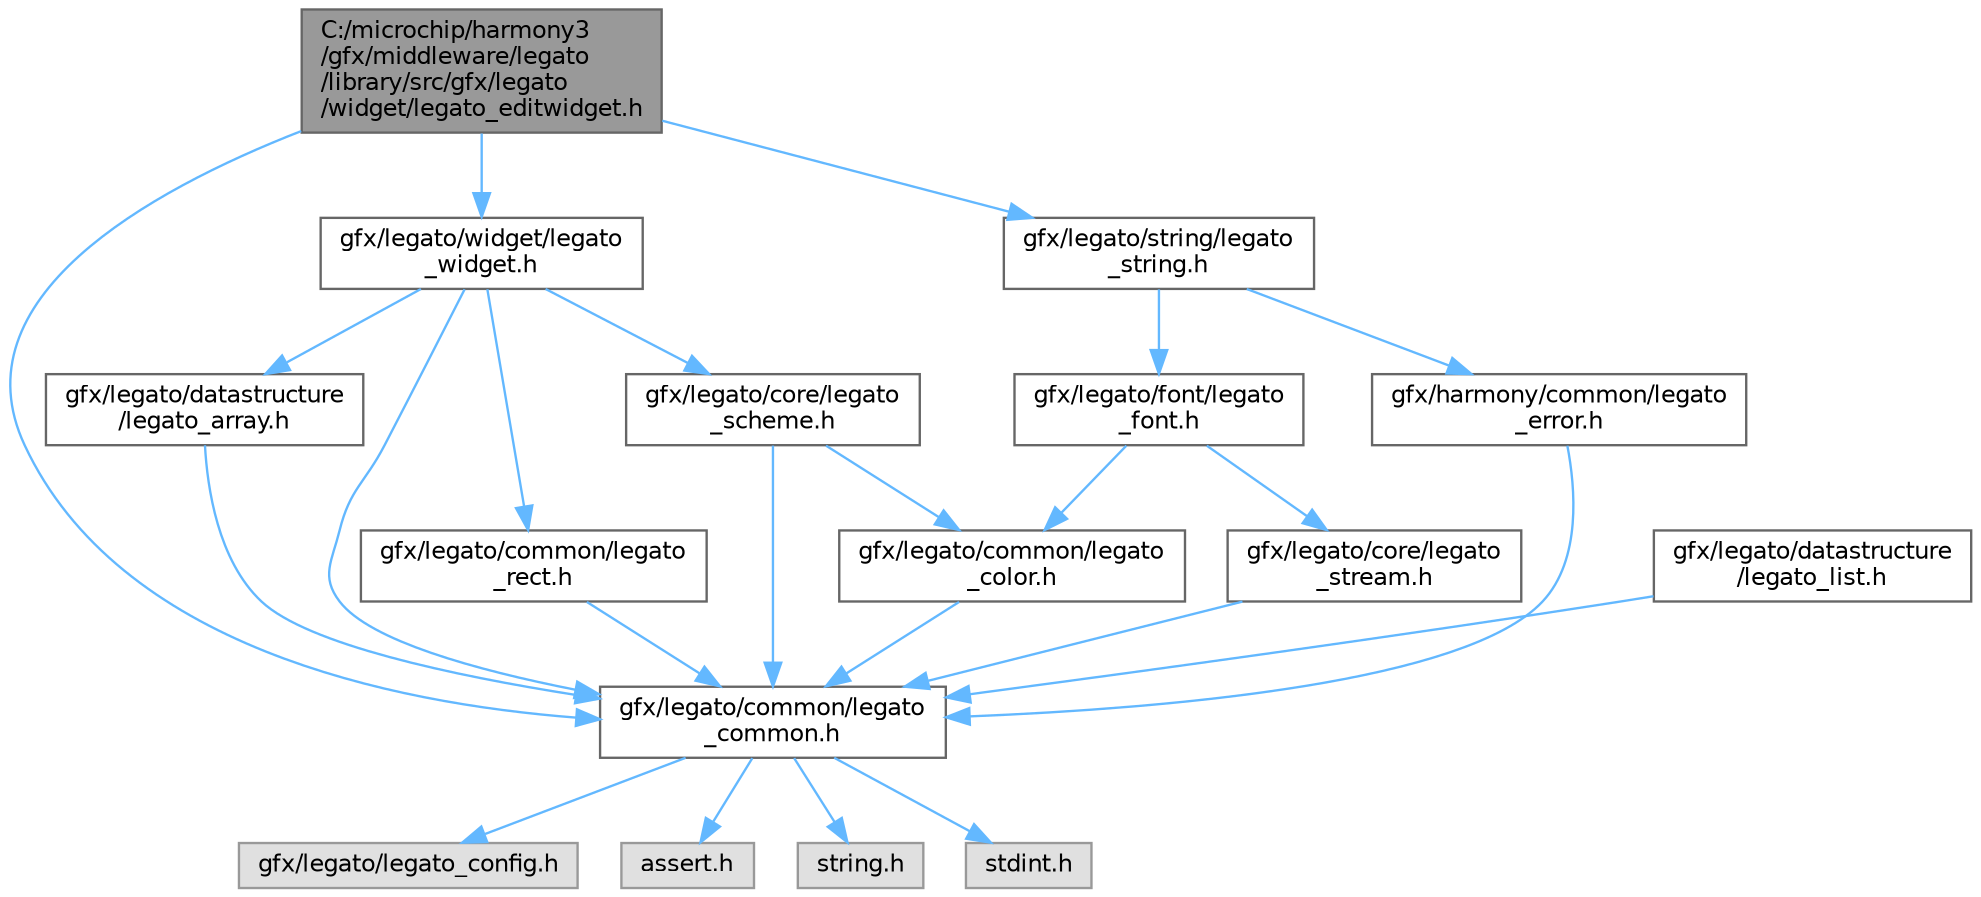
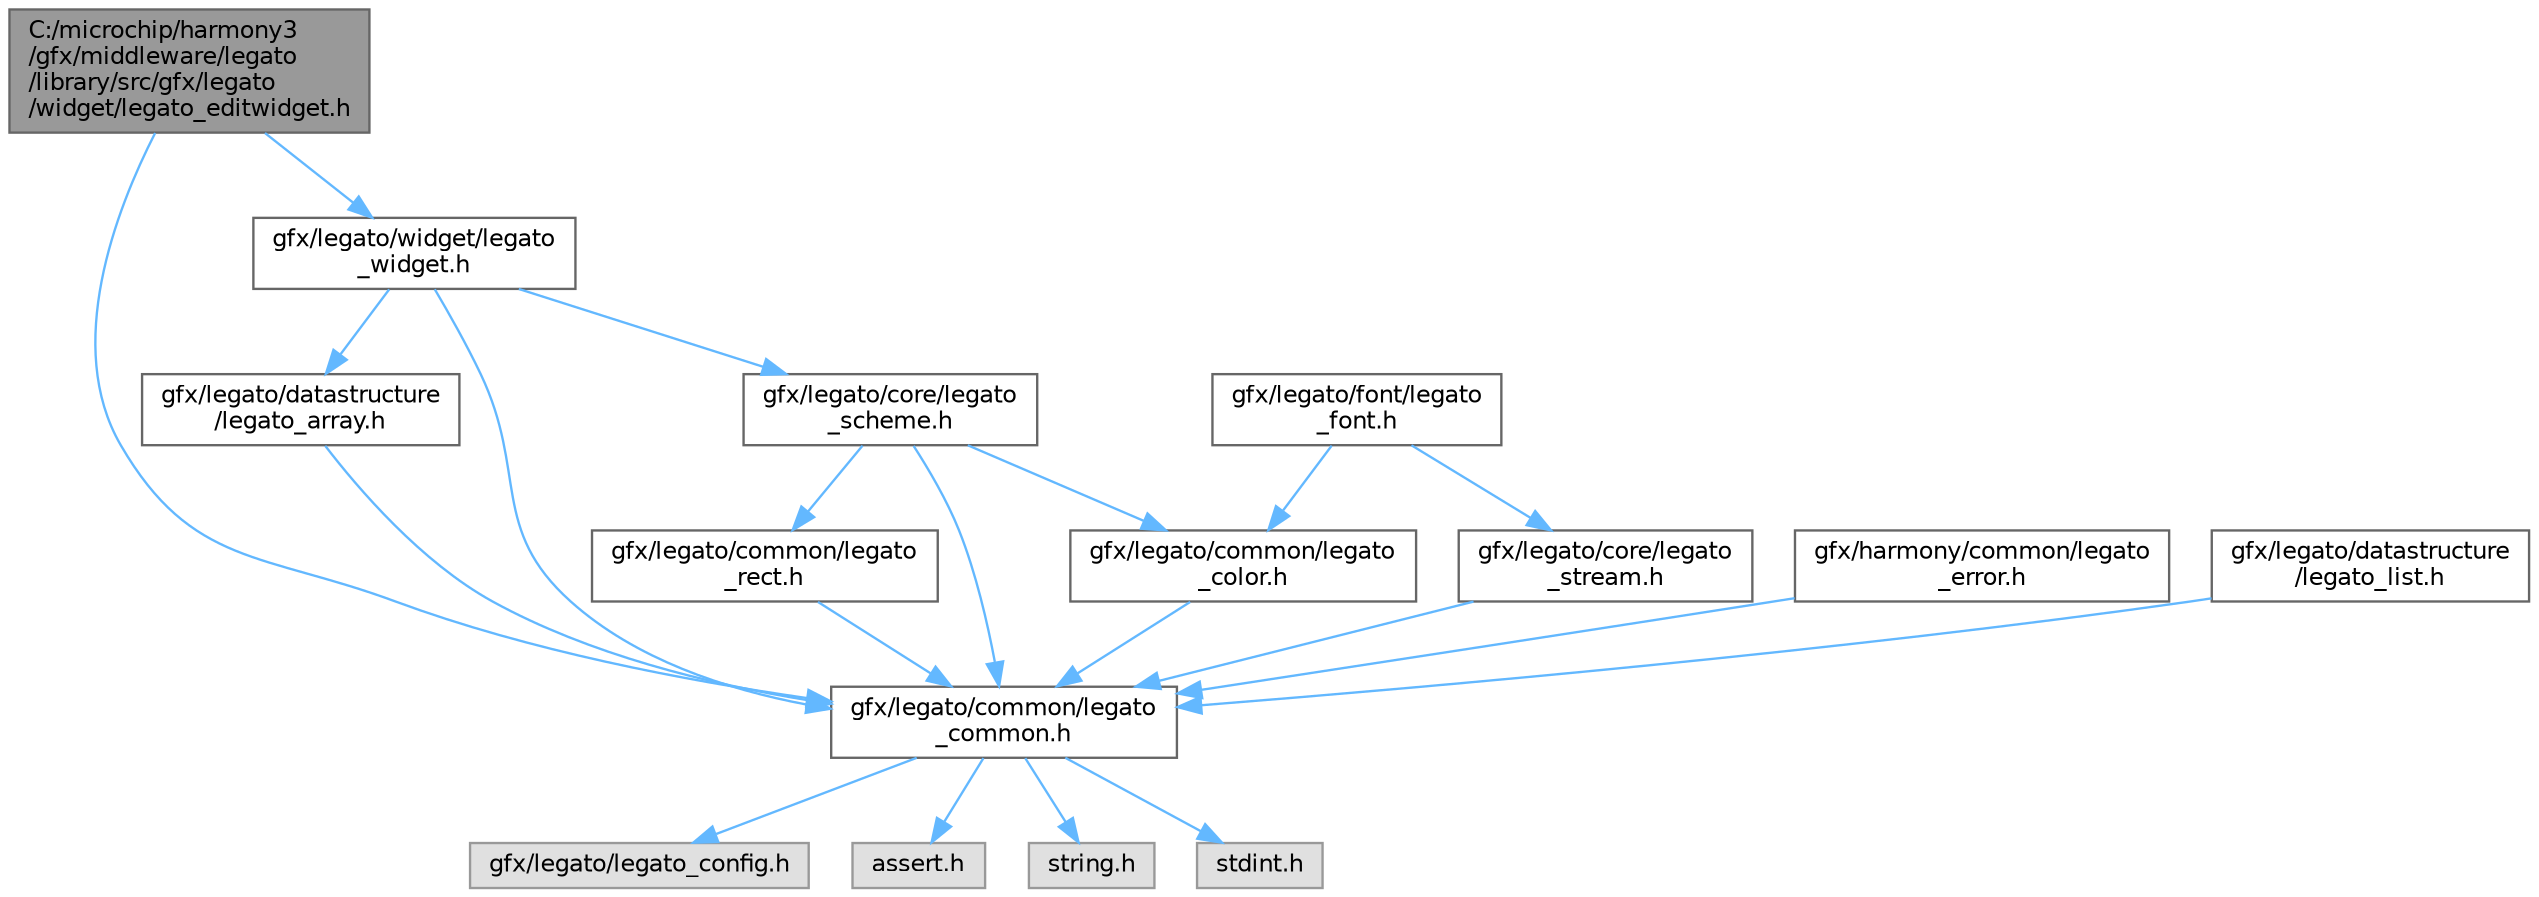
(1159, 253) -> none
(506, 398) -> (835, 479)
